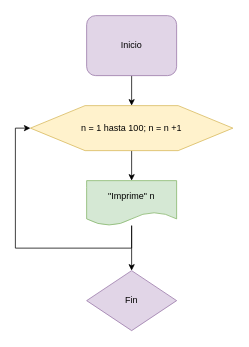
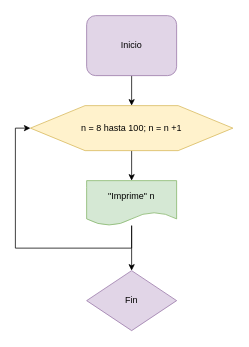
(132, 128) -> (132, 128)
